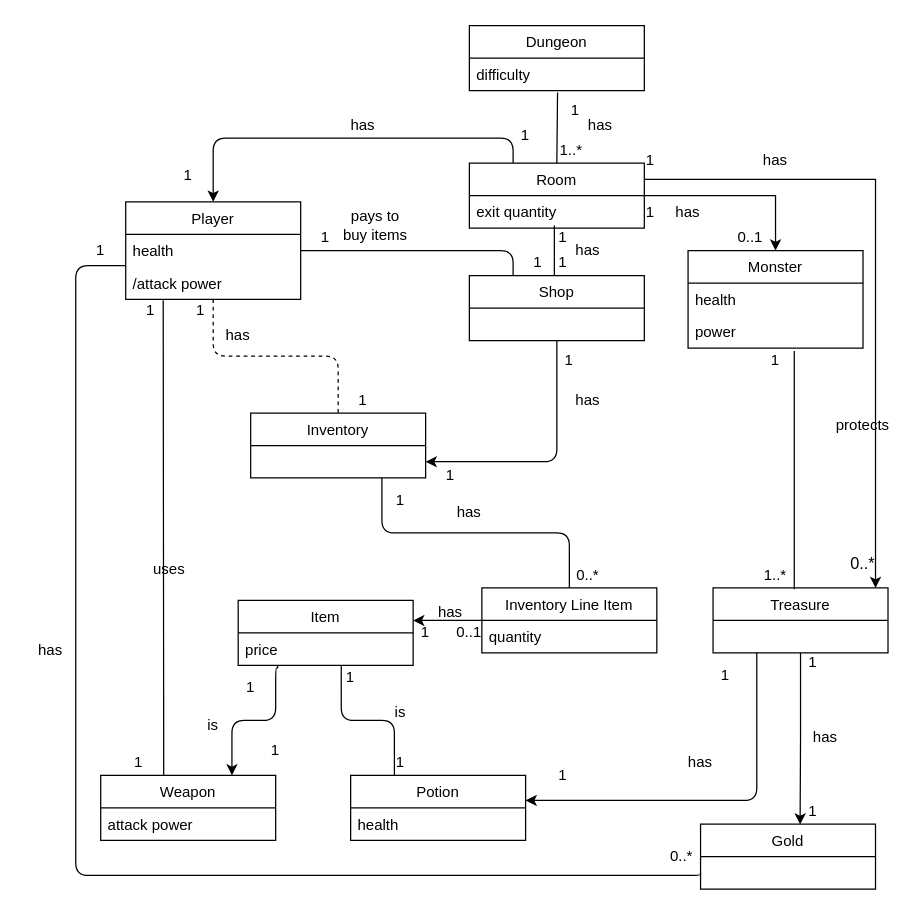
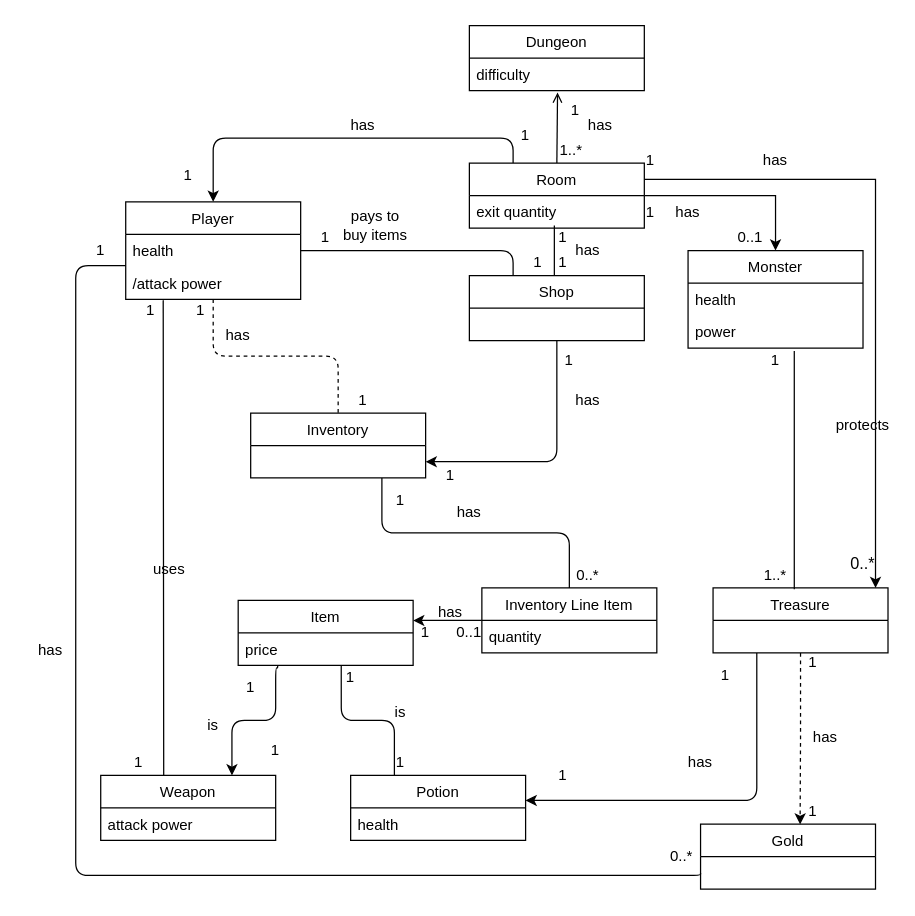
(558, 97) -> (558, 98)
(801, 735) -> (801, 735)
